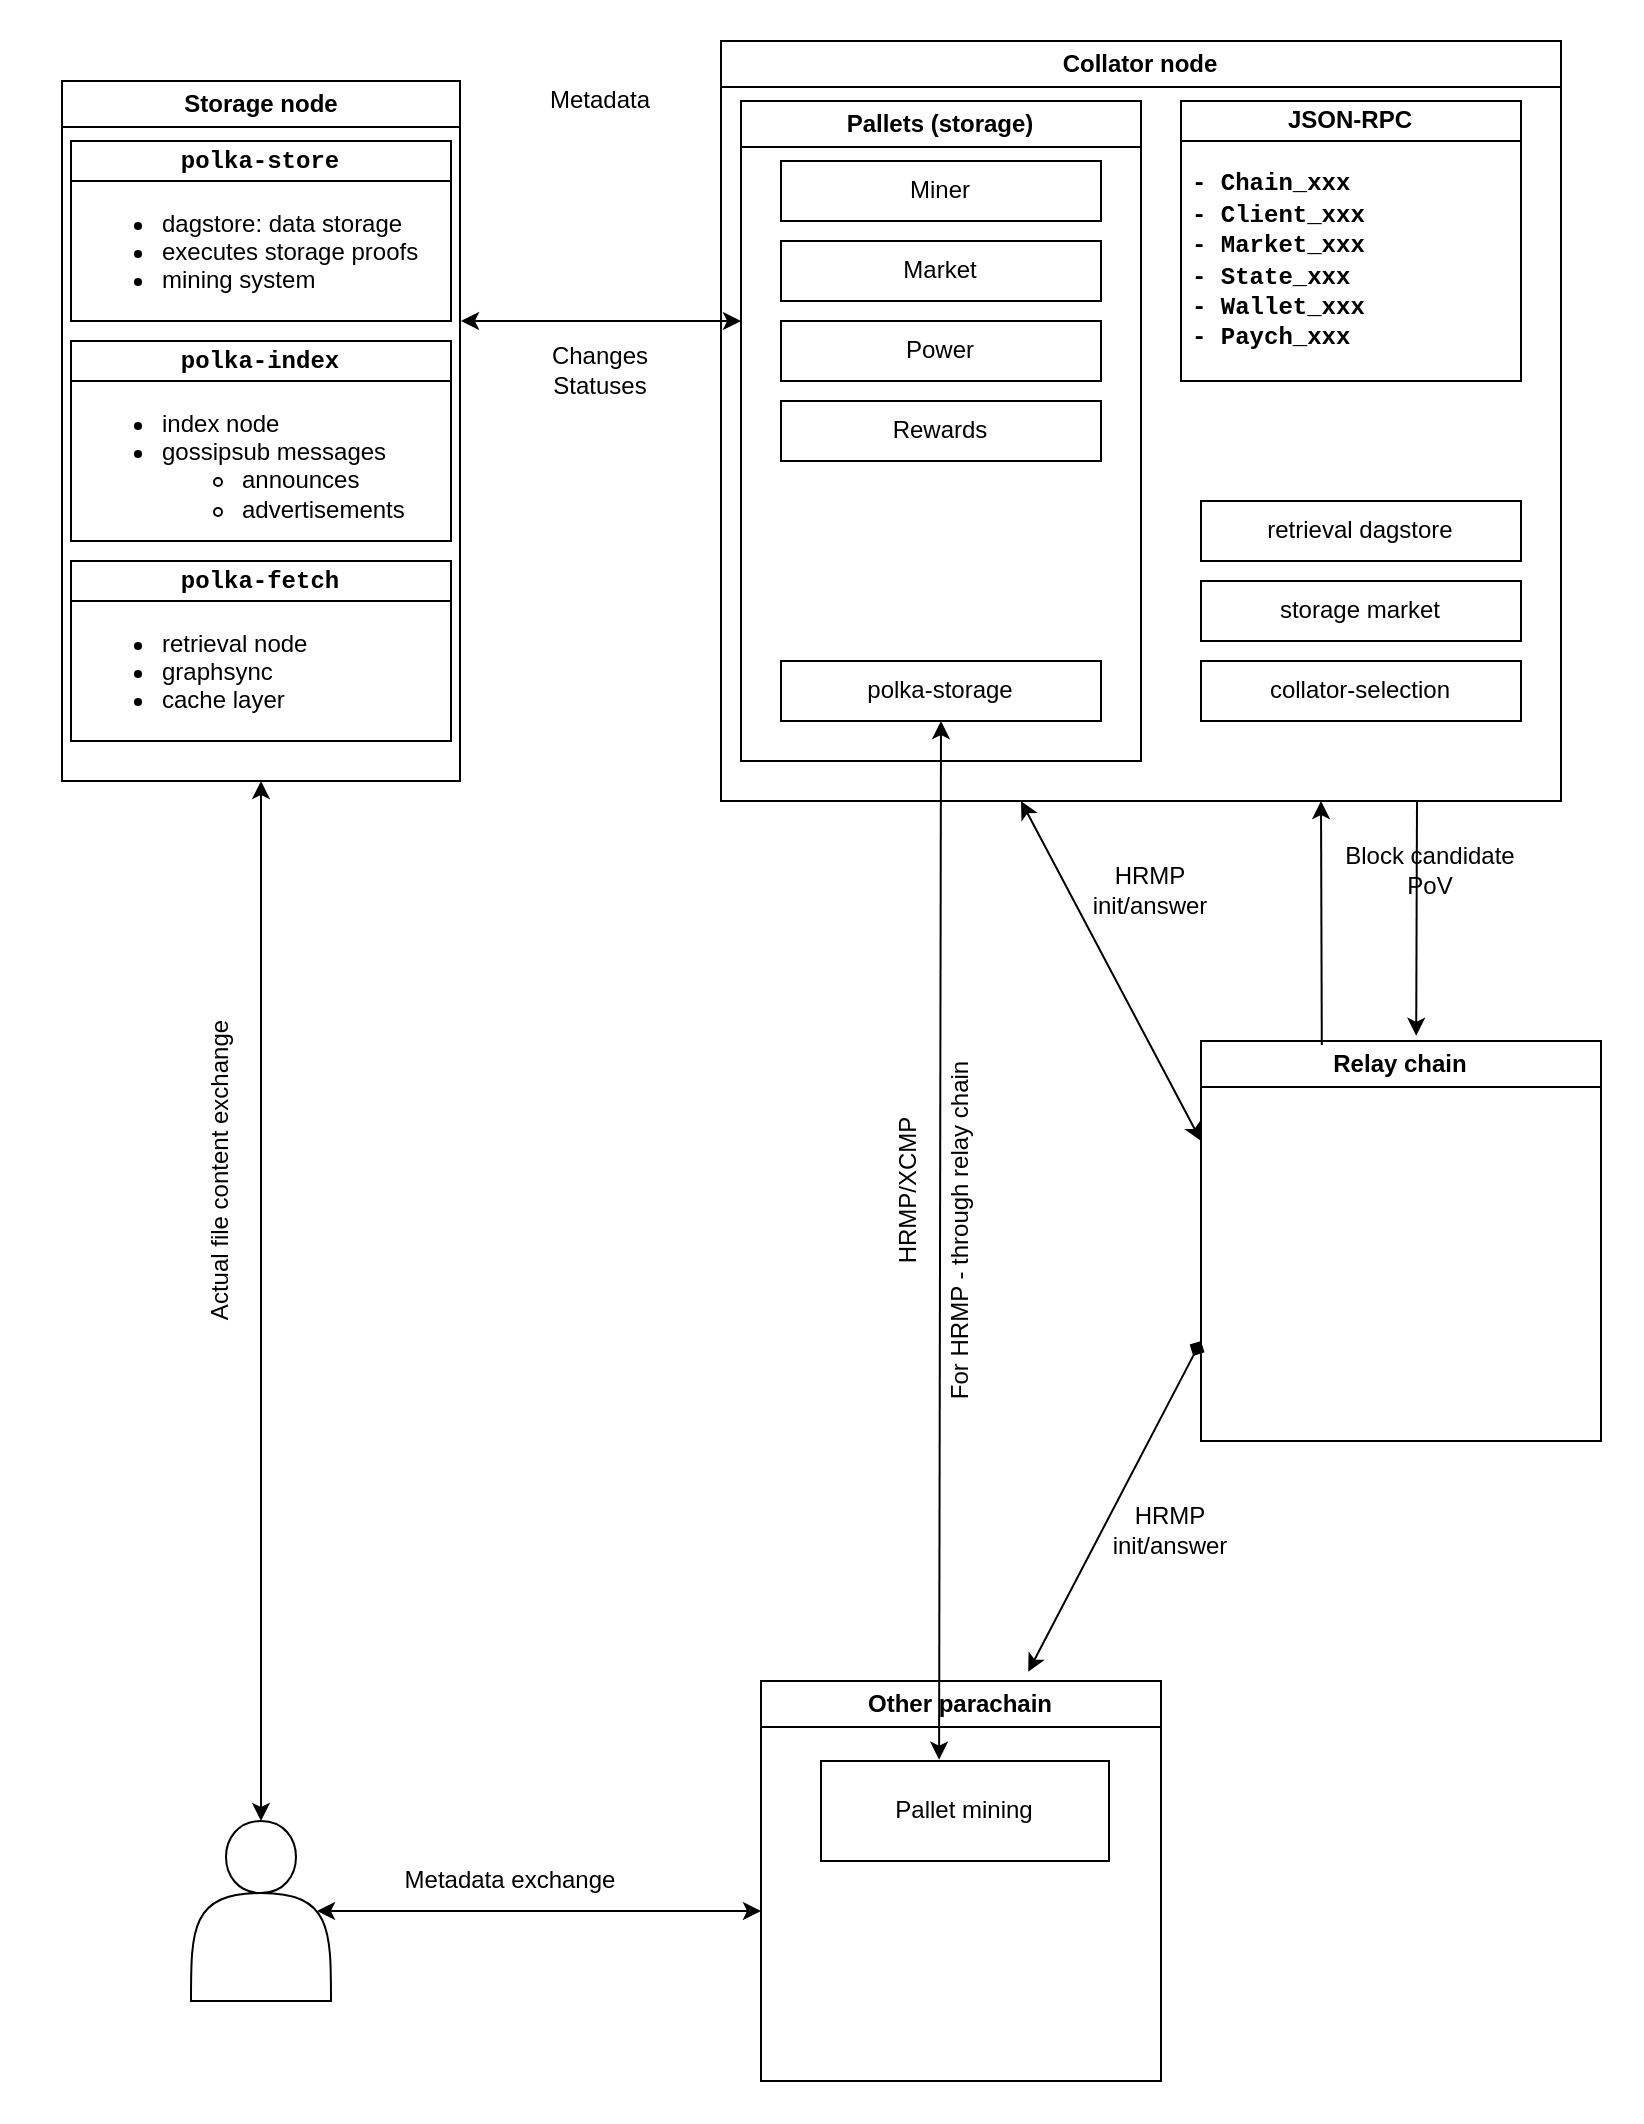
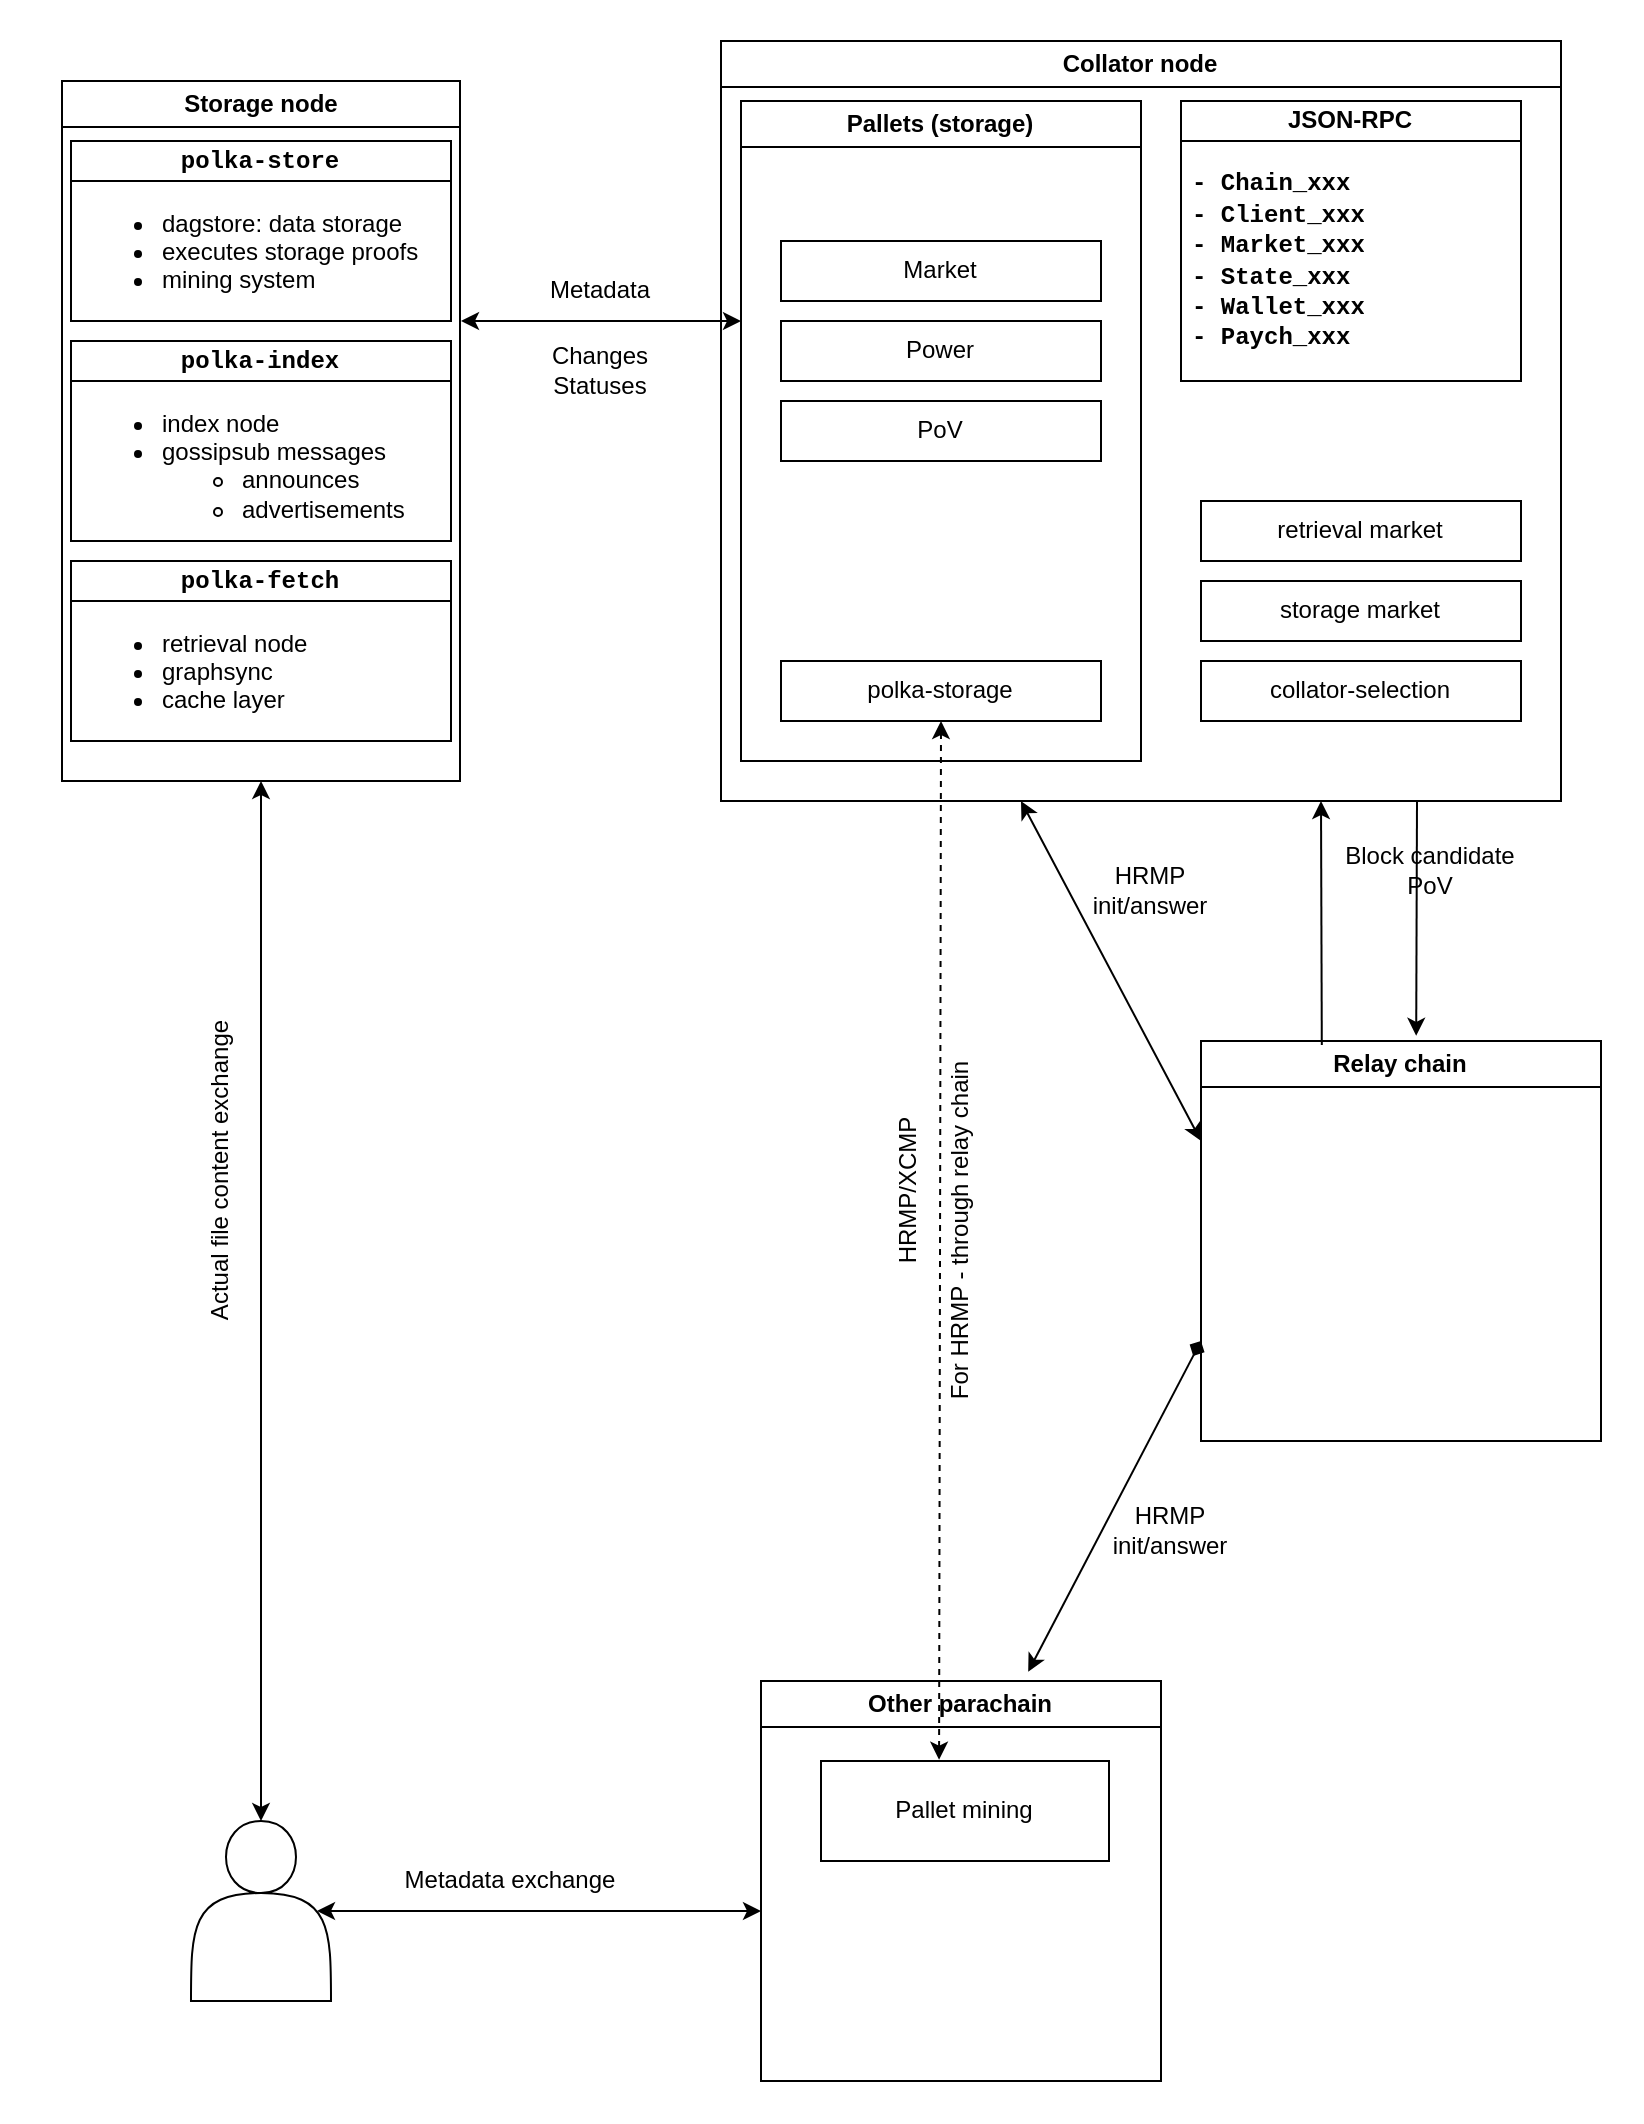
(601, 101) -> (601, 291)
(941, 191) -> none
(941, 431) -> (941, 431)
(1361, 531) -> (1361, 531)
(940, 1241) -> (940, 1241)
